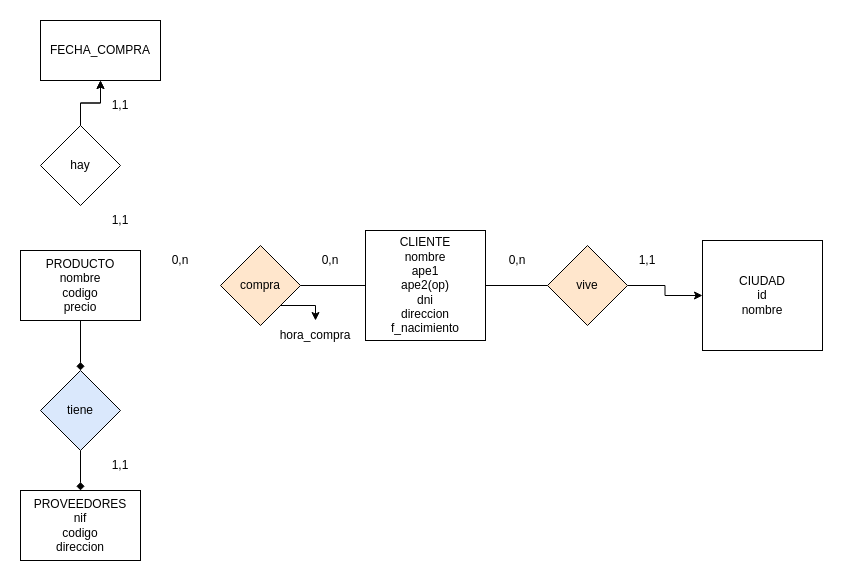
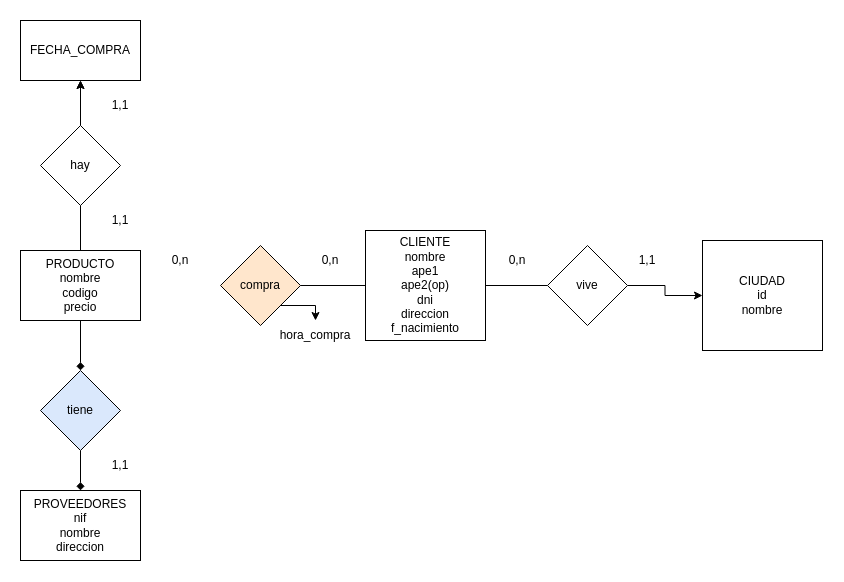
(101, 51) -> (81, 51)
none -> (81, 229)
(588, 286) -> (588, 286)
(81, 526) -> (81, 526)
